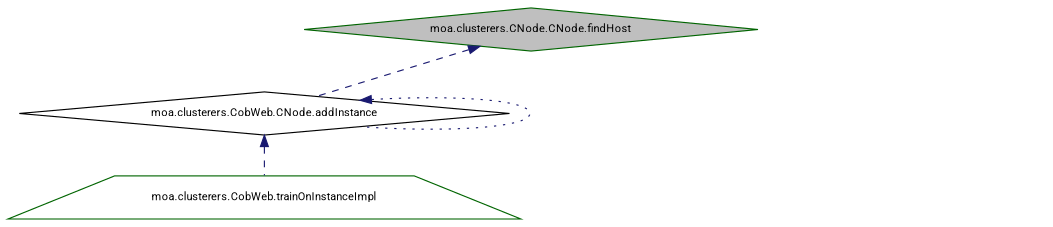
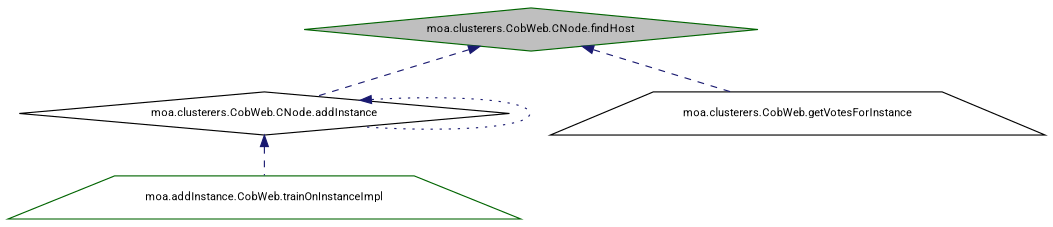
(531, 30) -> (531, 30)
none -> (798, 113)
(264, 197) -> (264, 197)
